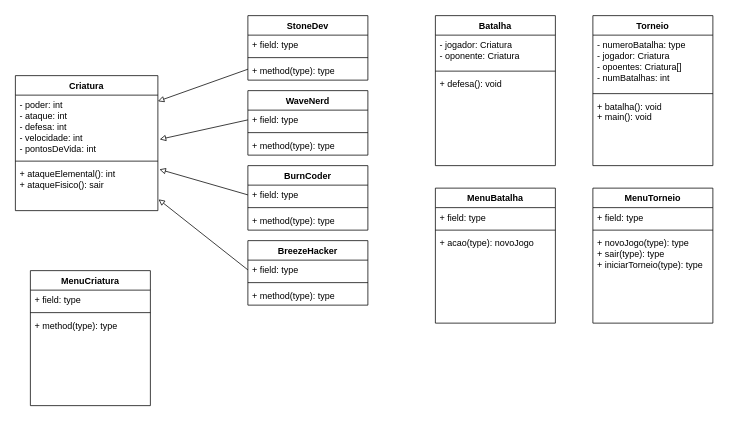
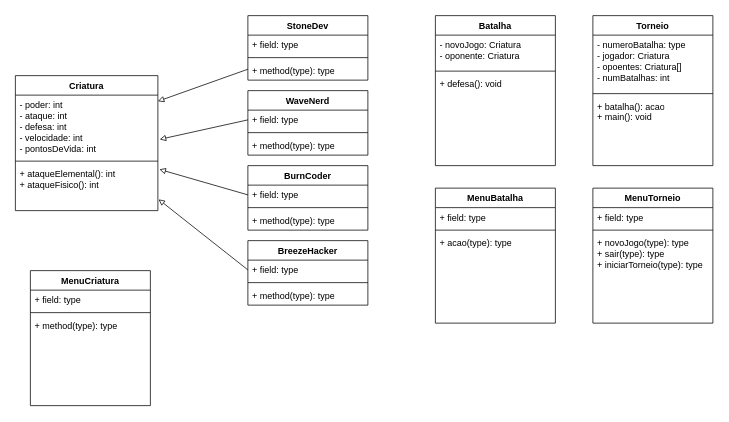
(486, 51) -> (486, 51)
(634, 112) -> (636, 112)
(75, 180) -> (75, 180)
(492, 244) -> (482, 244)
